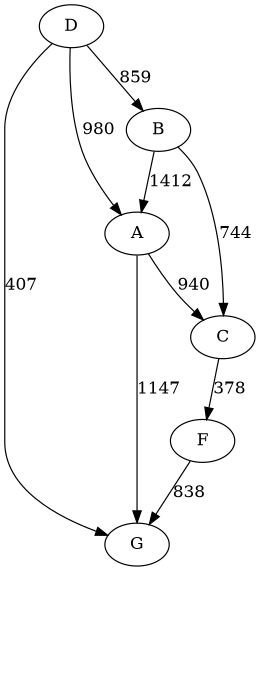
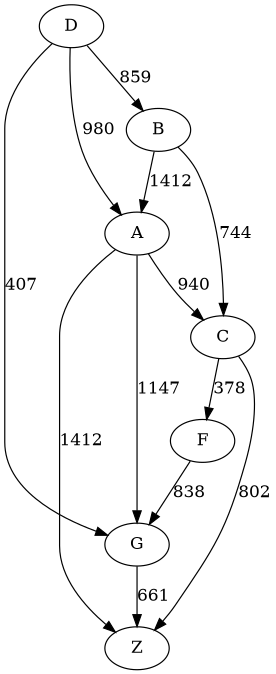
none -> (137, 648)
